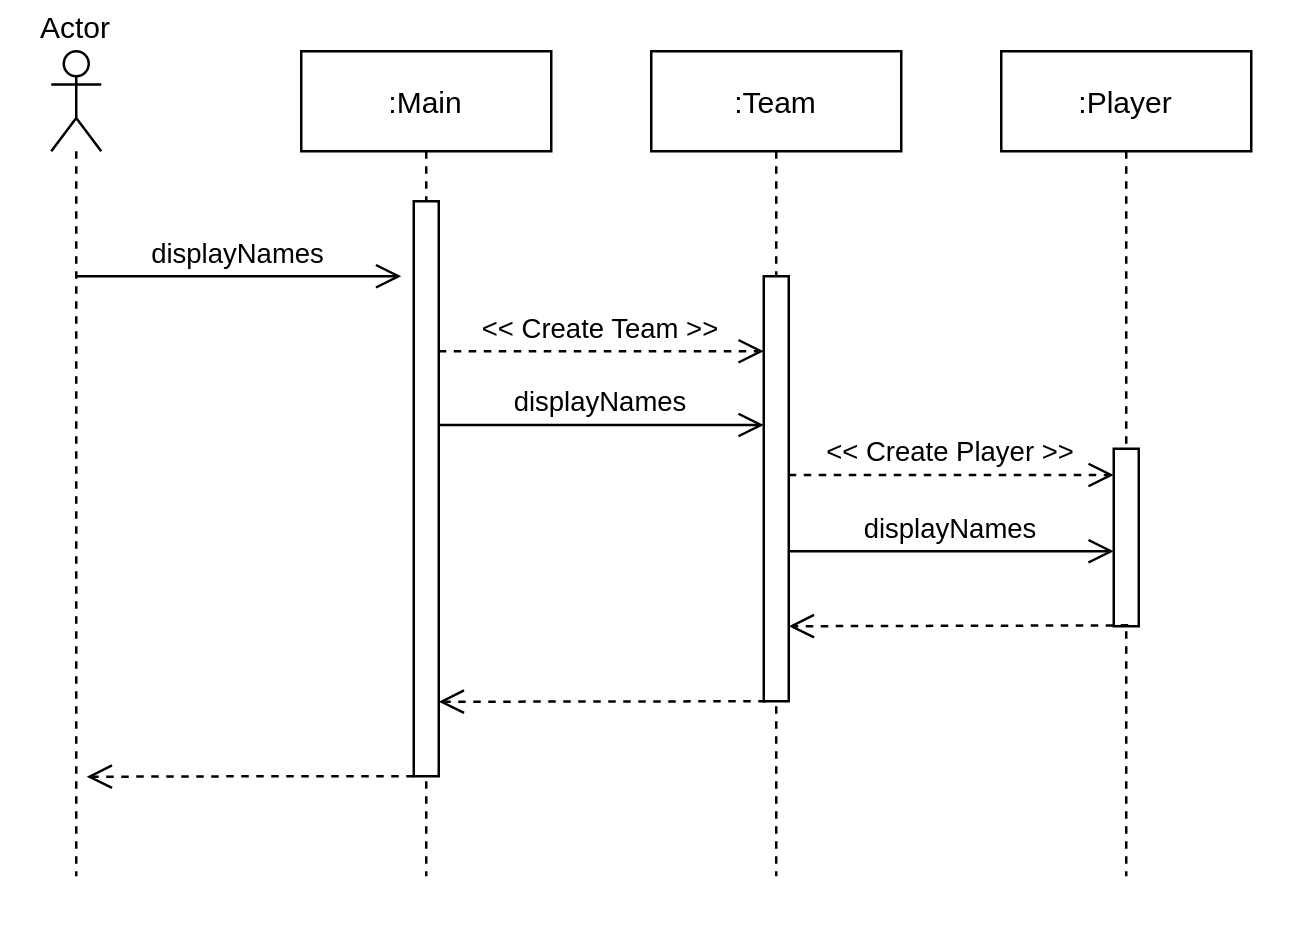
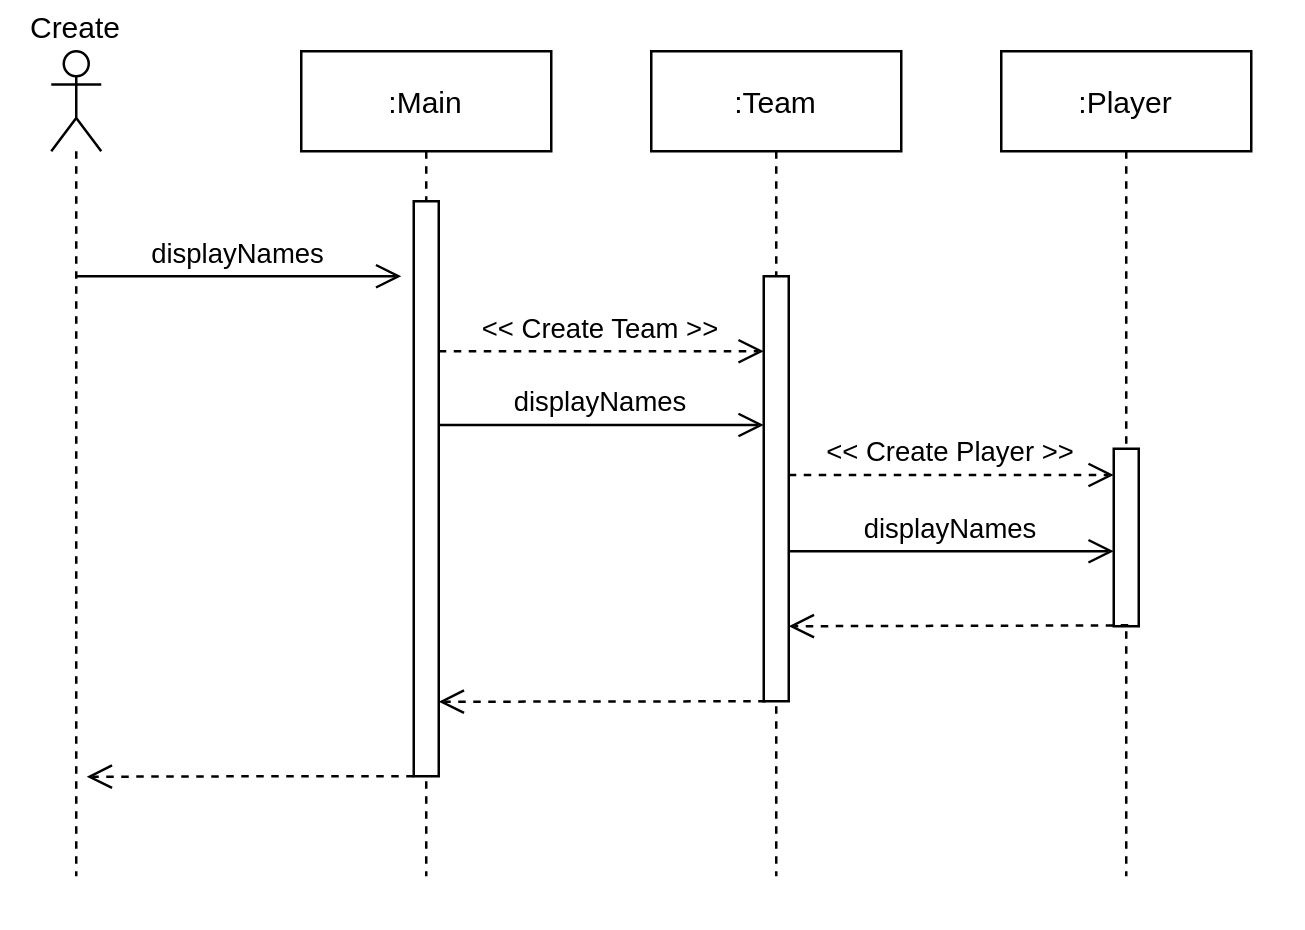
(76, 8) -> (76, 0)
